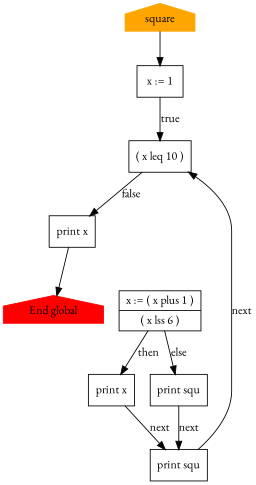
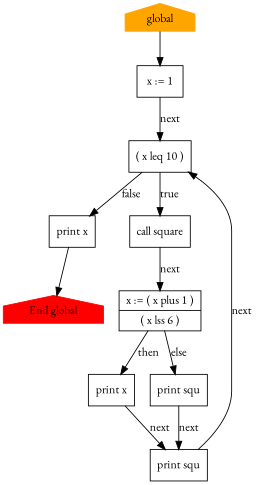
(160, 19) -> (160, 19)
(170, 119) -> (170, 119)
none -> (160, 232)
